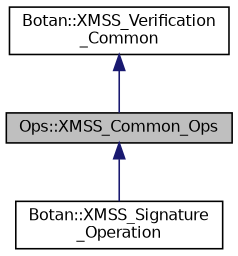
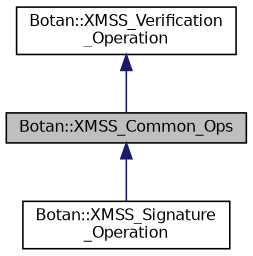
(119, 31) -> (126, 31)
(119, 128) -> (126, 128)
